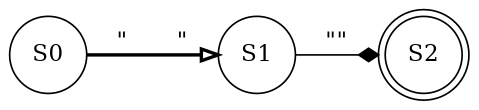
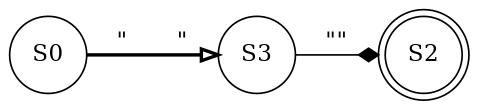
(257, 55) -> (257, 55)
